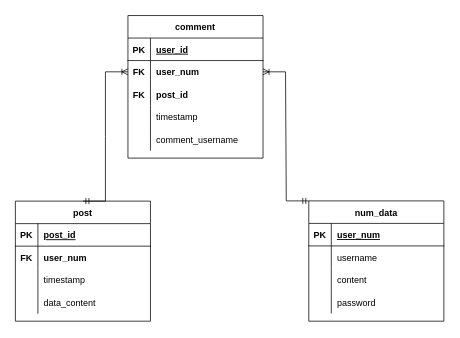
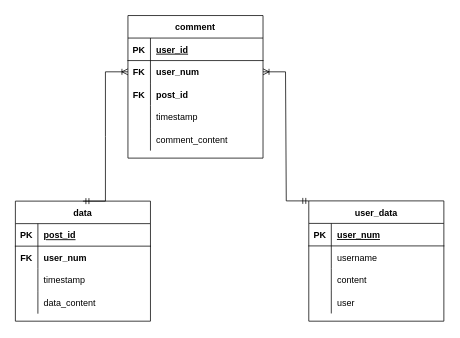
(196, 140) -> (194, 140)
(83, 212) -> (83, 212)
(376, 212) -> (376, 212)
(357, 302) -> (347, 302)
